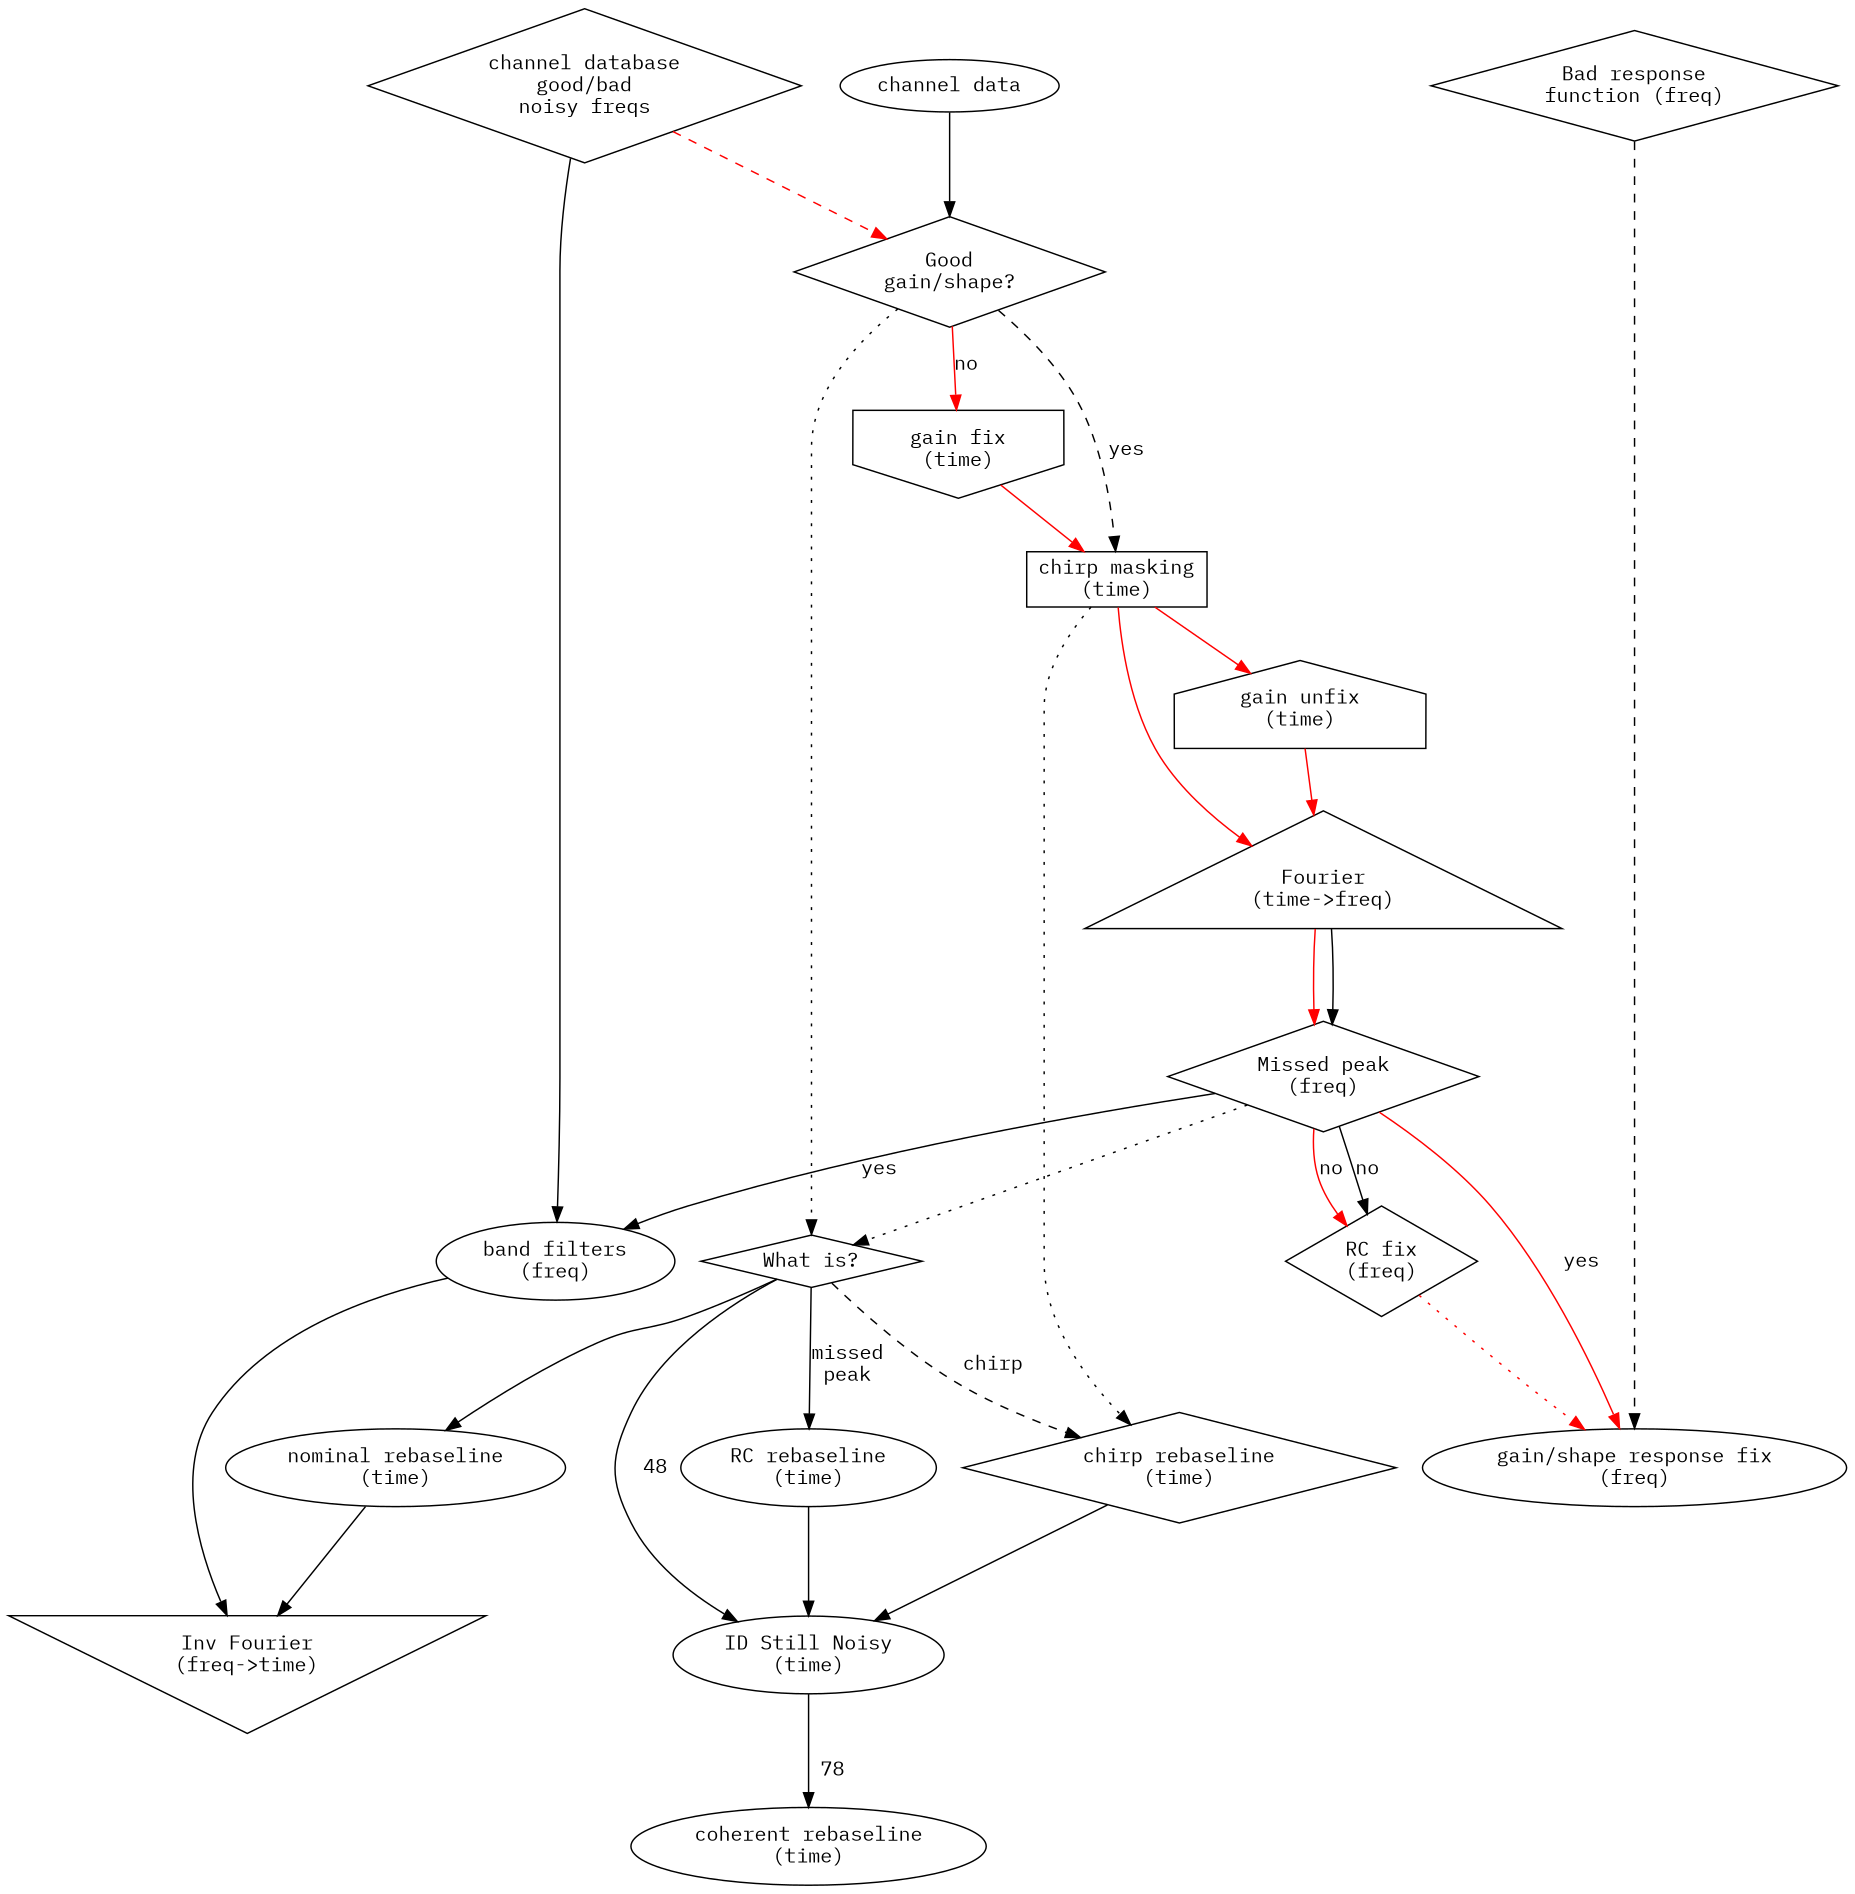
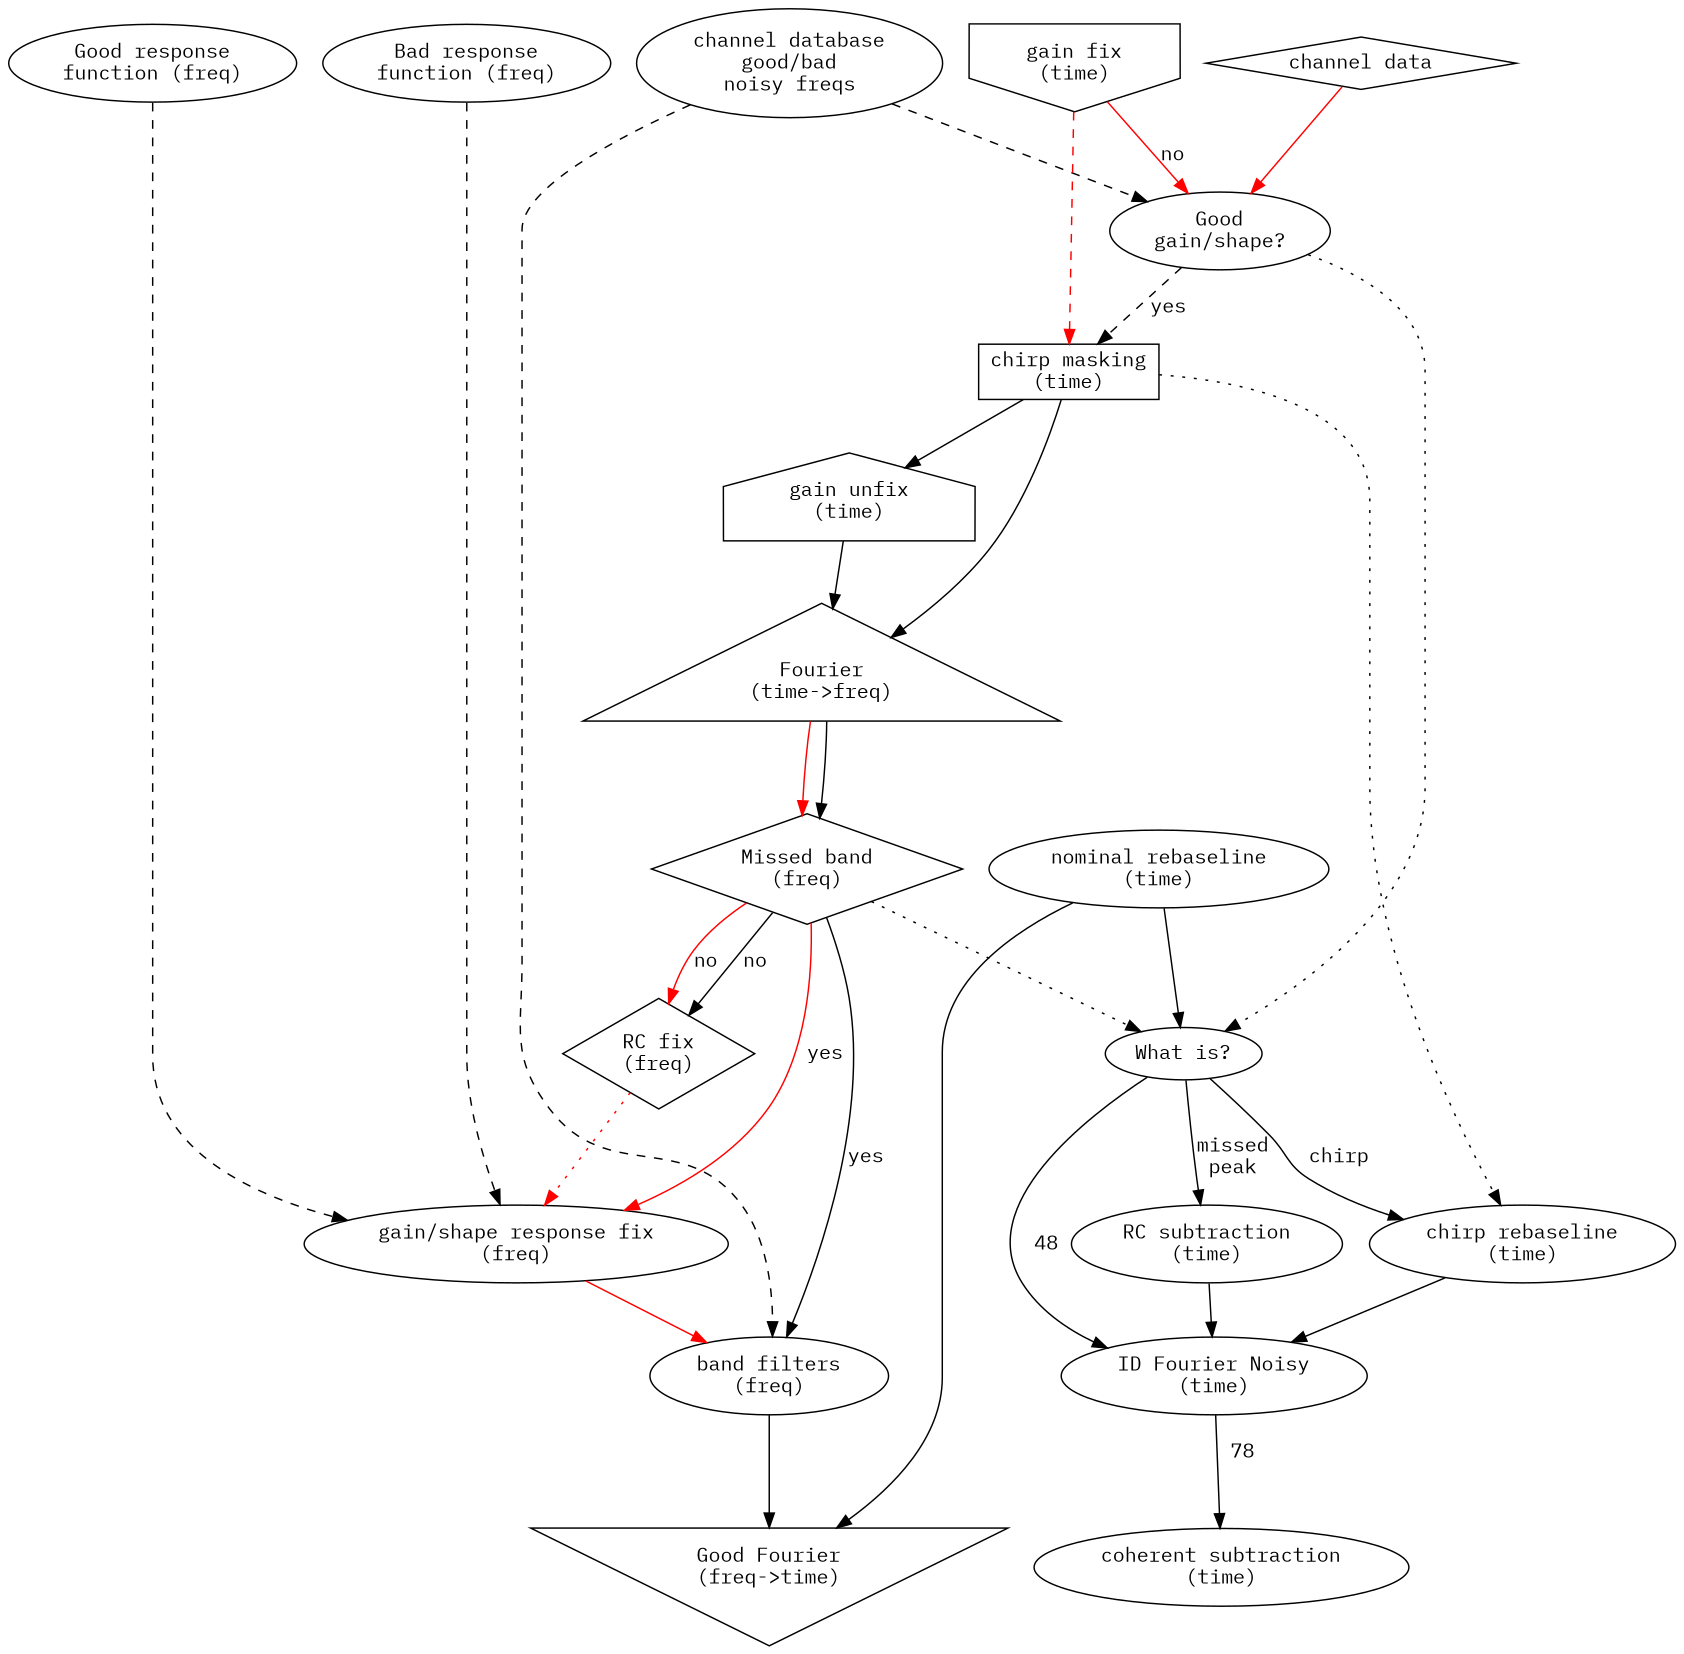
none -> (153, 63)
(585, 86) -> (790, 63)
(950, 86) -> (1361, 63)
(1634, 86) -> (467, 63)
(950, 157) -> (1301, 135)
(773, 182) -> (1013, 150)
(950, 272) -> (1220, 231)
(954, 361) -> (1143, 142)
(1036, 514) -> (1072, 221)
(1197, 636) -> (971, 430)
(560, 682) -> (522, 737)
(1150, 738) -> (1003, 529)
(1308, 775) -> (839, 568)
(1323, 1077) -> (807, 869)
(811, 1261) -> (1184, 1054)
none -> (640, 1308)
(611, 1337) -> (1171, 961)
(940, 1372) -> (1290, 1161)
(809, 1468) -> (1207, 1244)
(1179, 1468) -> (1523, 1244)
(247, 1655) -> (769, 1567)
(809, 1655) -> (1214, 1376)
(809, 1846) -> (1221, 1567)
